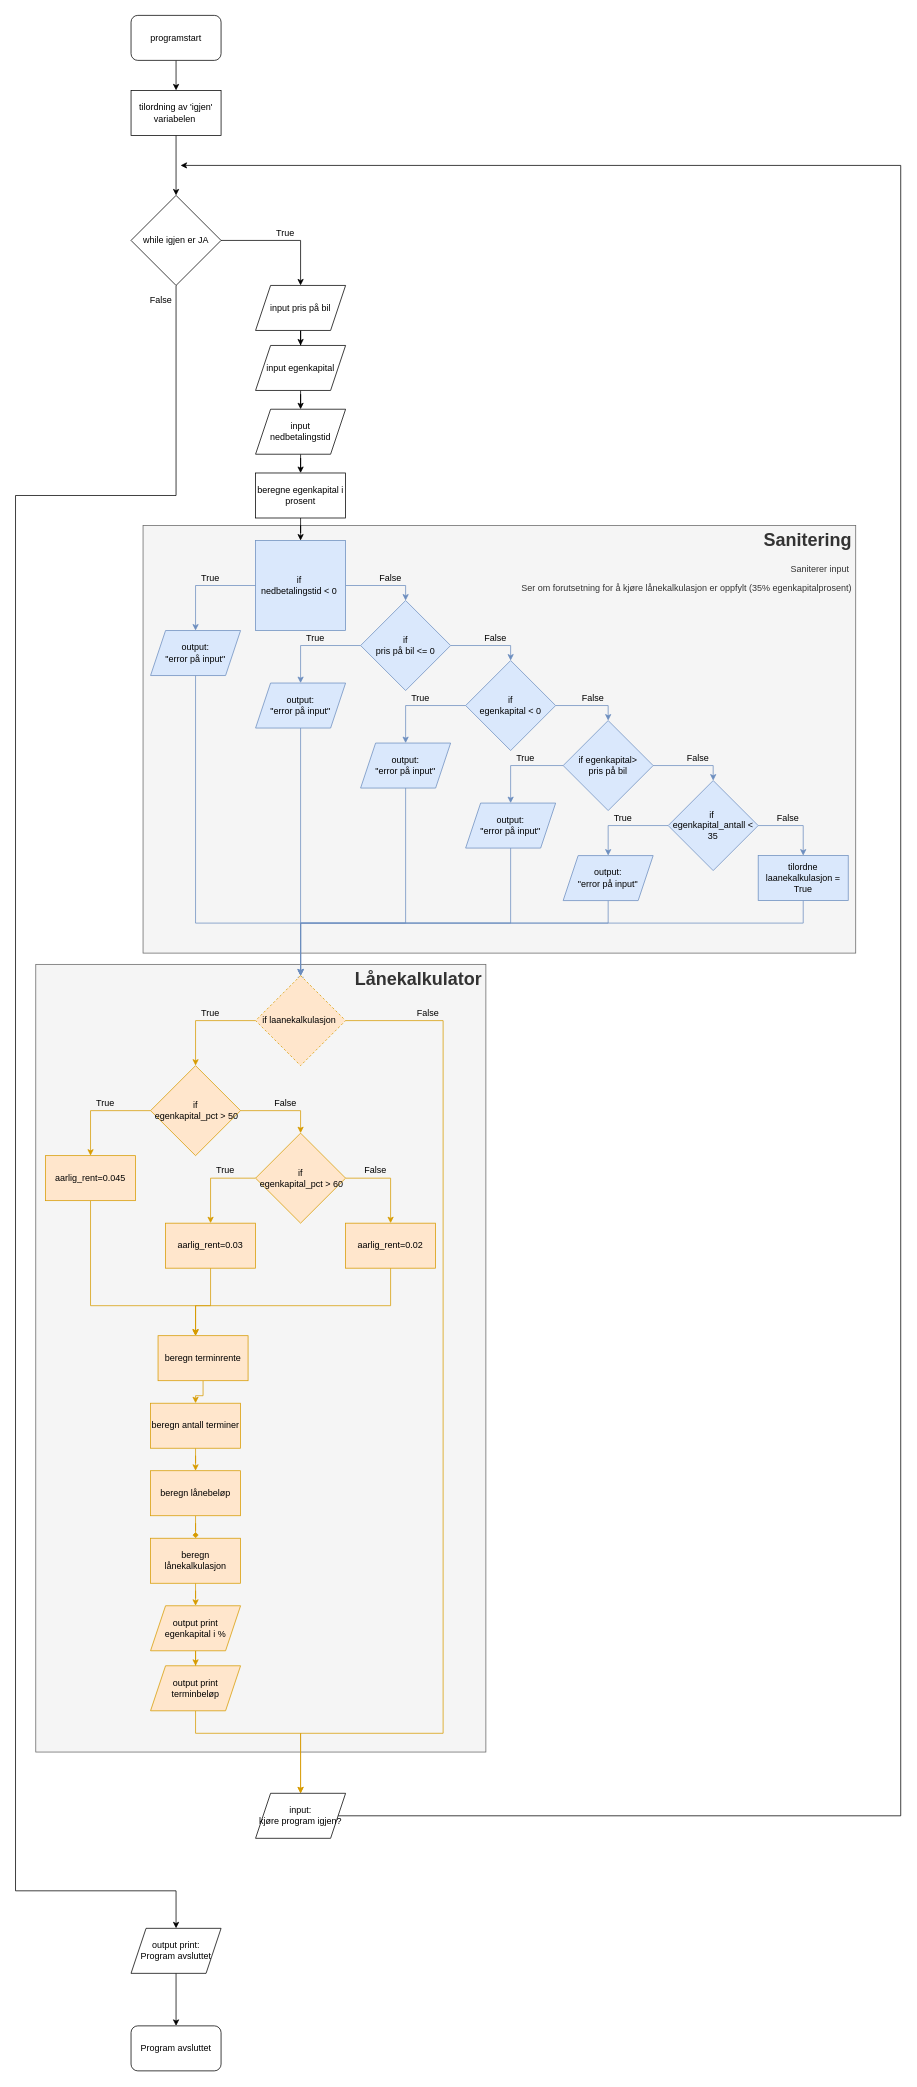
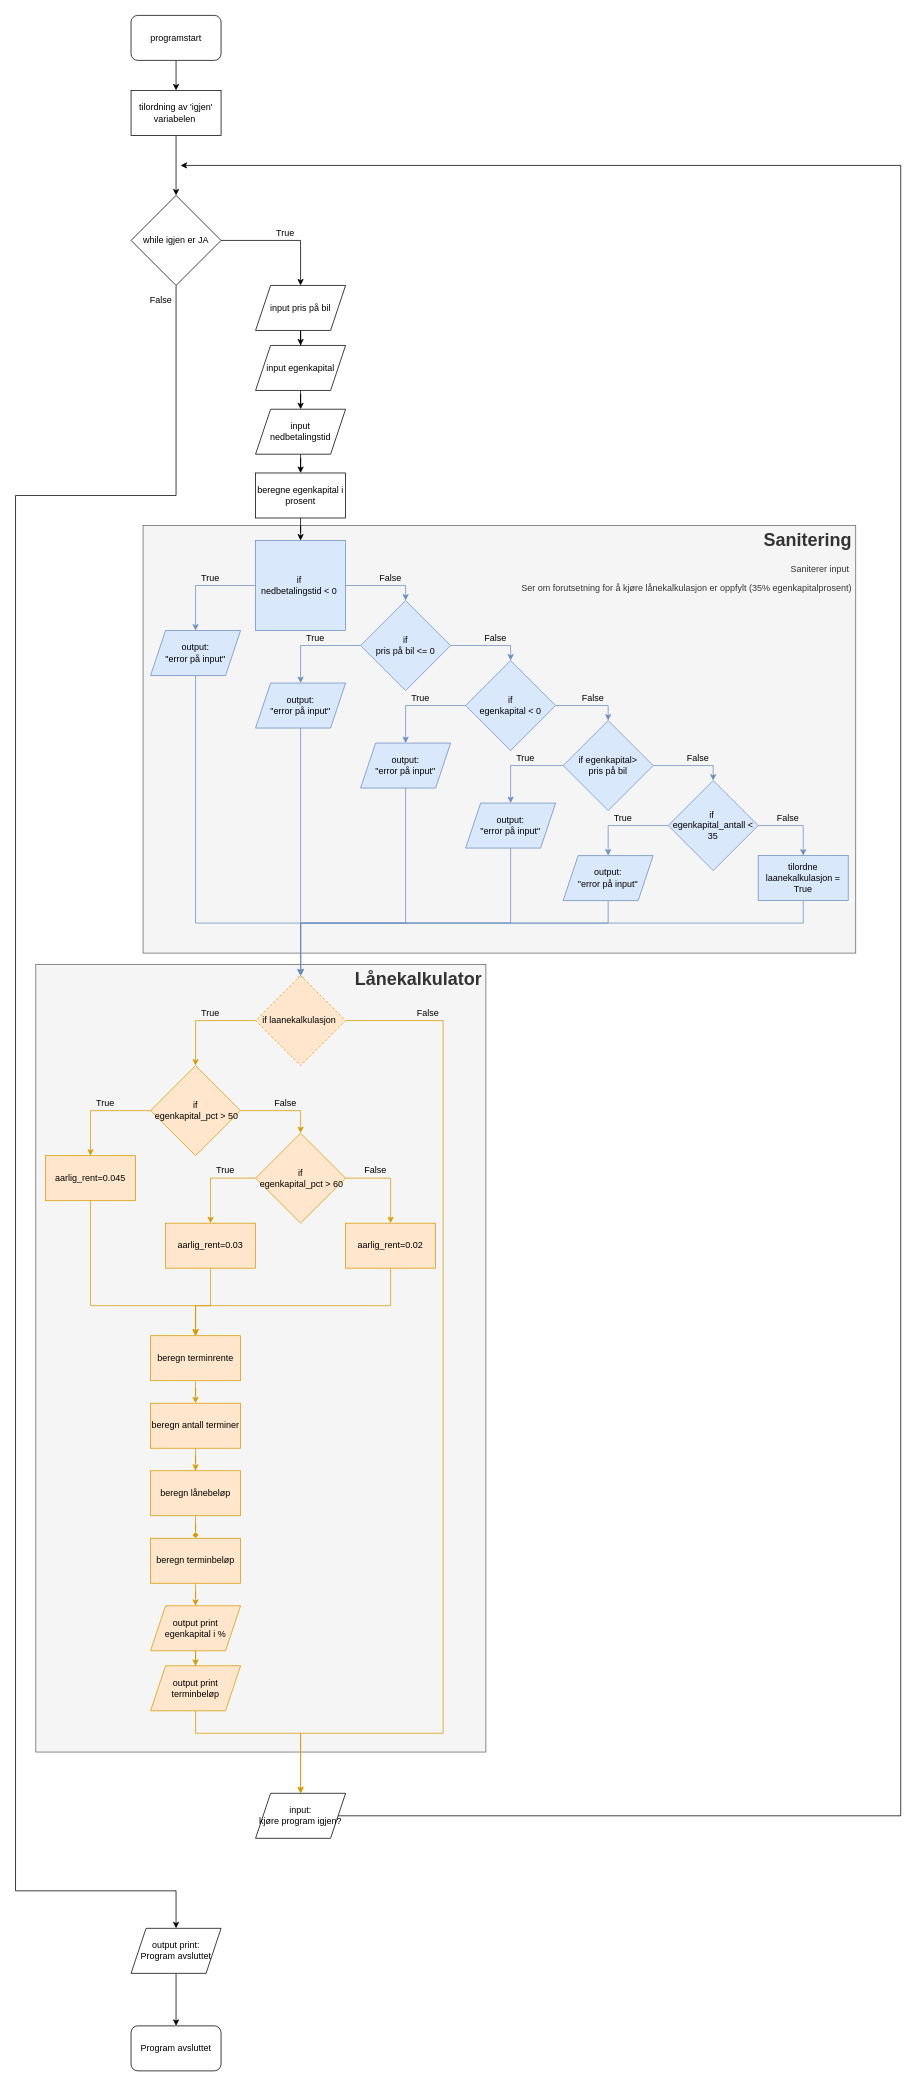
(203, 1358) -> (195, 1358)
(195, 1560) -> (195, 1560)
